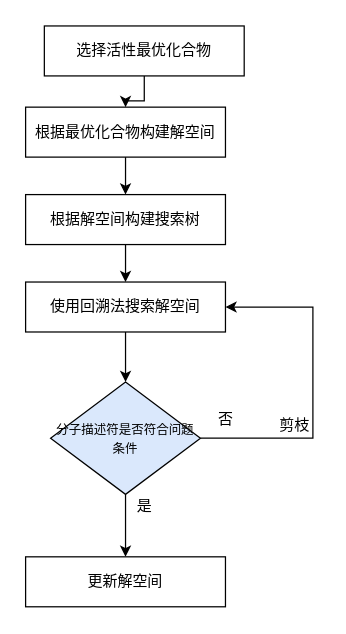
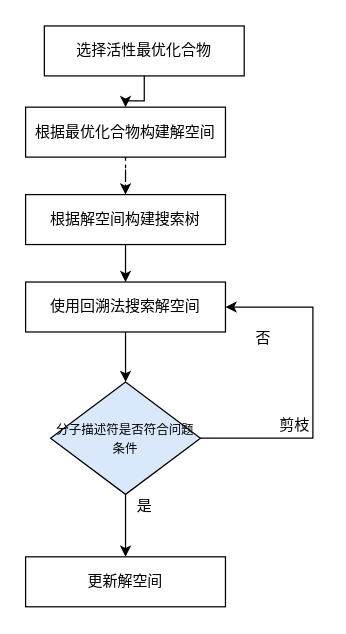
(126, 164) -> (126, 164)
(226, 419) -> (263, 338)
